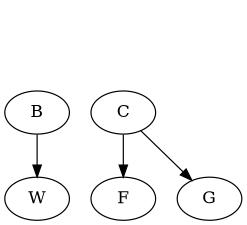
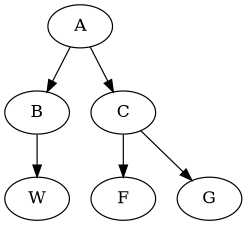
none -> (80, 26)
